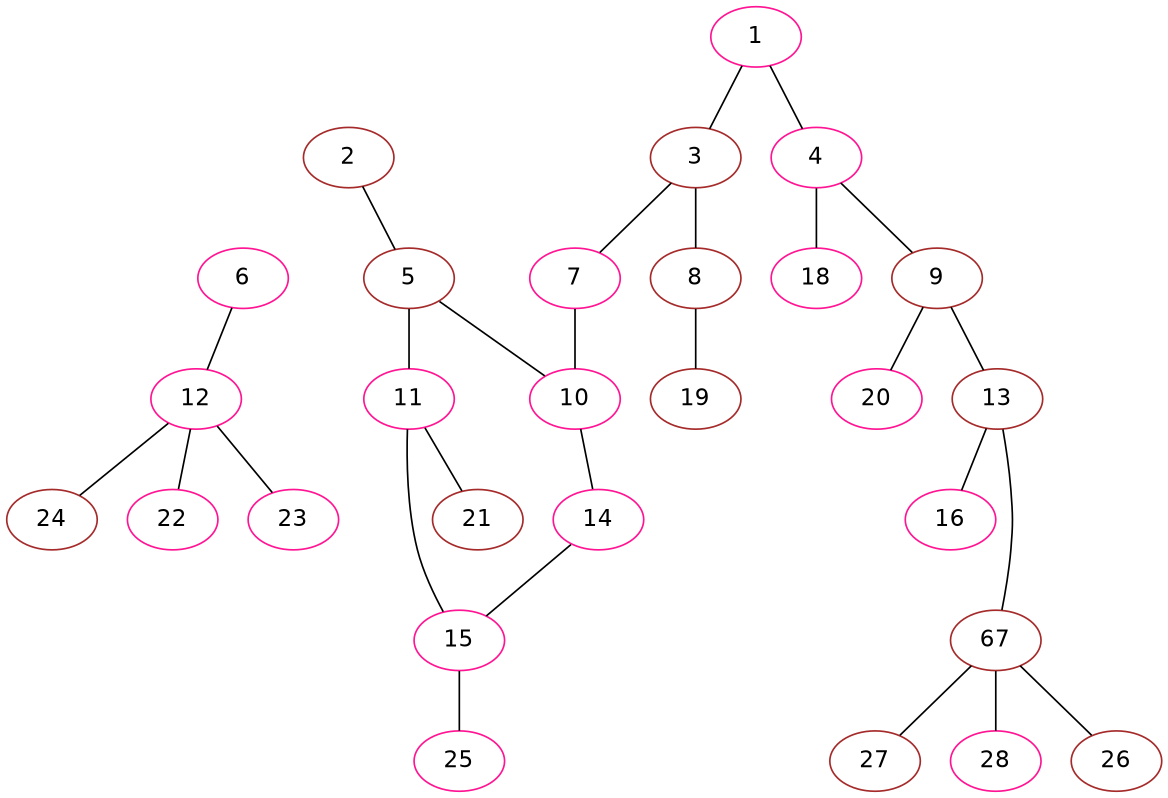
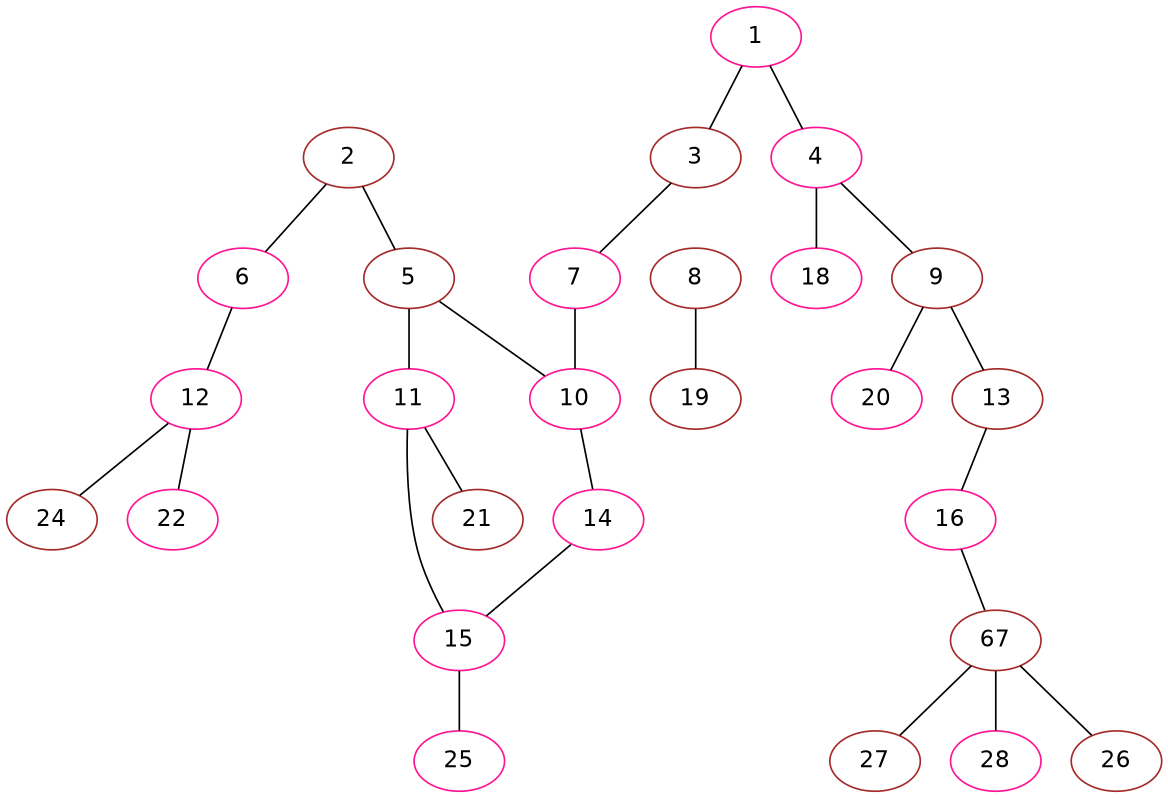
none -> (296, 218)
(696, 218) -> none
(293, 520) -> none
(1012, 520) -> (973, 580)
